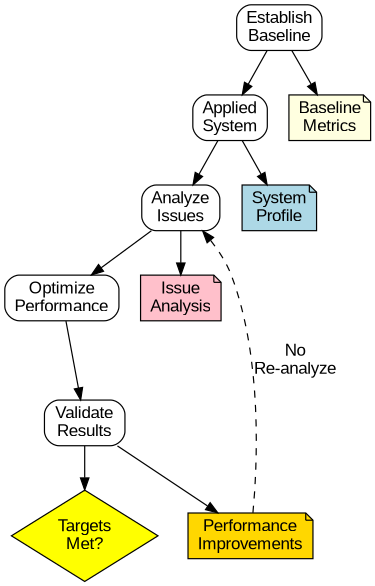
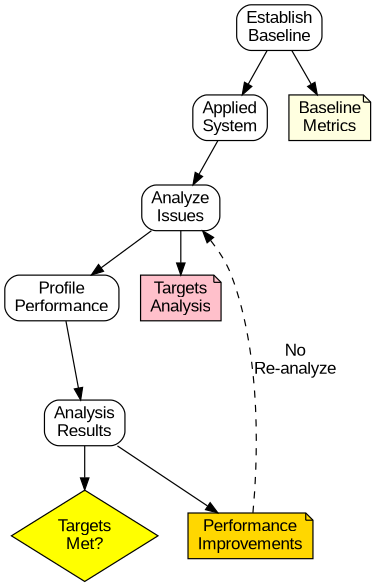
(279, 208) -> none
(62, 298) -> (62, 298)
(181, 298) -> (181, 298)
(85, 423) -> (85, 423)
